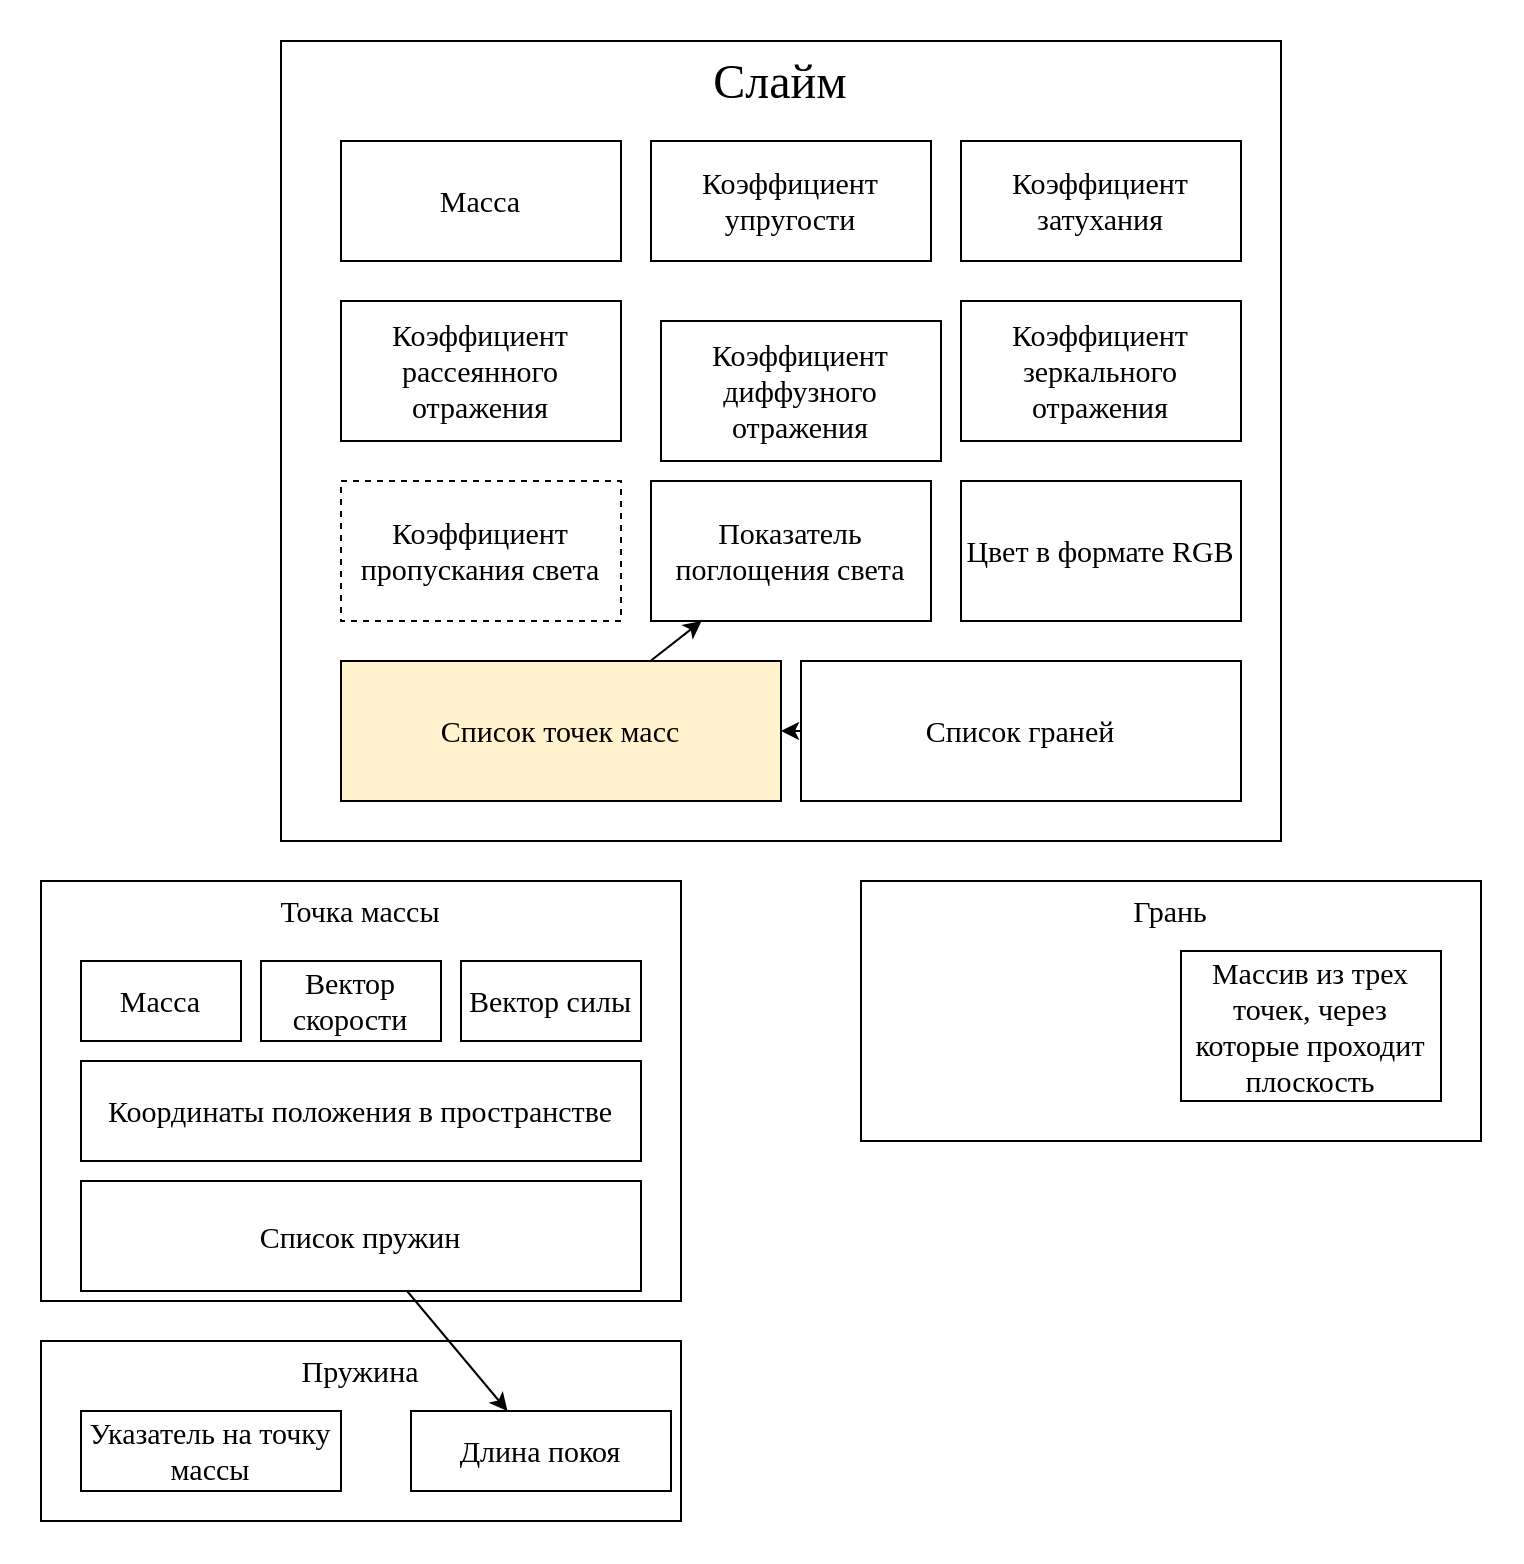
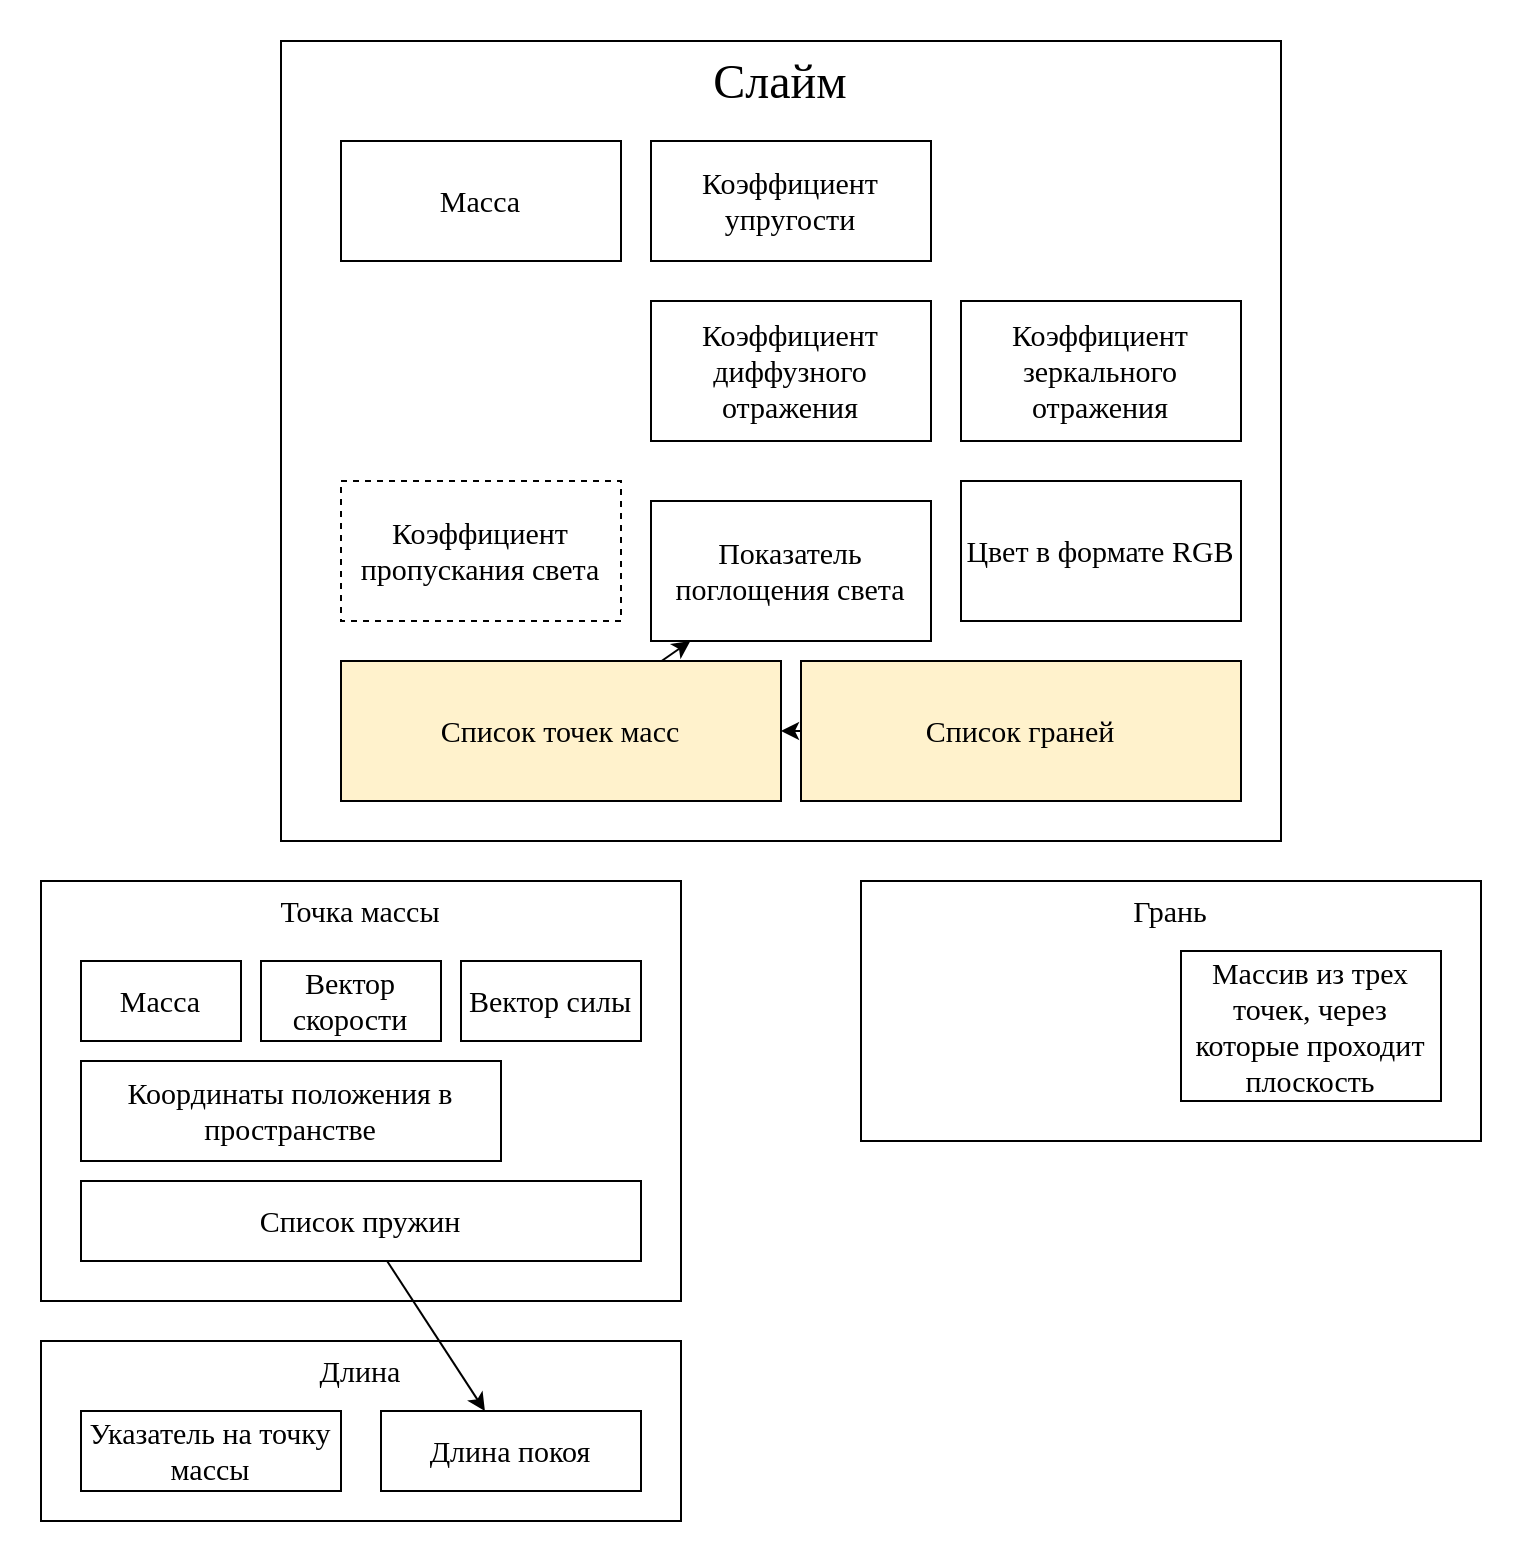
(1101, 201) -> none
(481, 371) -> none
(801, 391) -> (791, 371)
(791, 551) -> (791, 571)
(1021, 731) -> (1021, 731)
(361, 1111) -> (291, 1111)
(361, 1236) -> (361, 1221)
(361, 1373) -> (361, 1373)
(541, 1451) -> (511, 1451)
